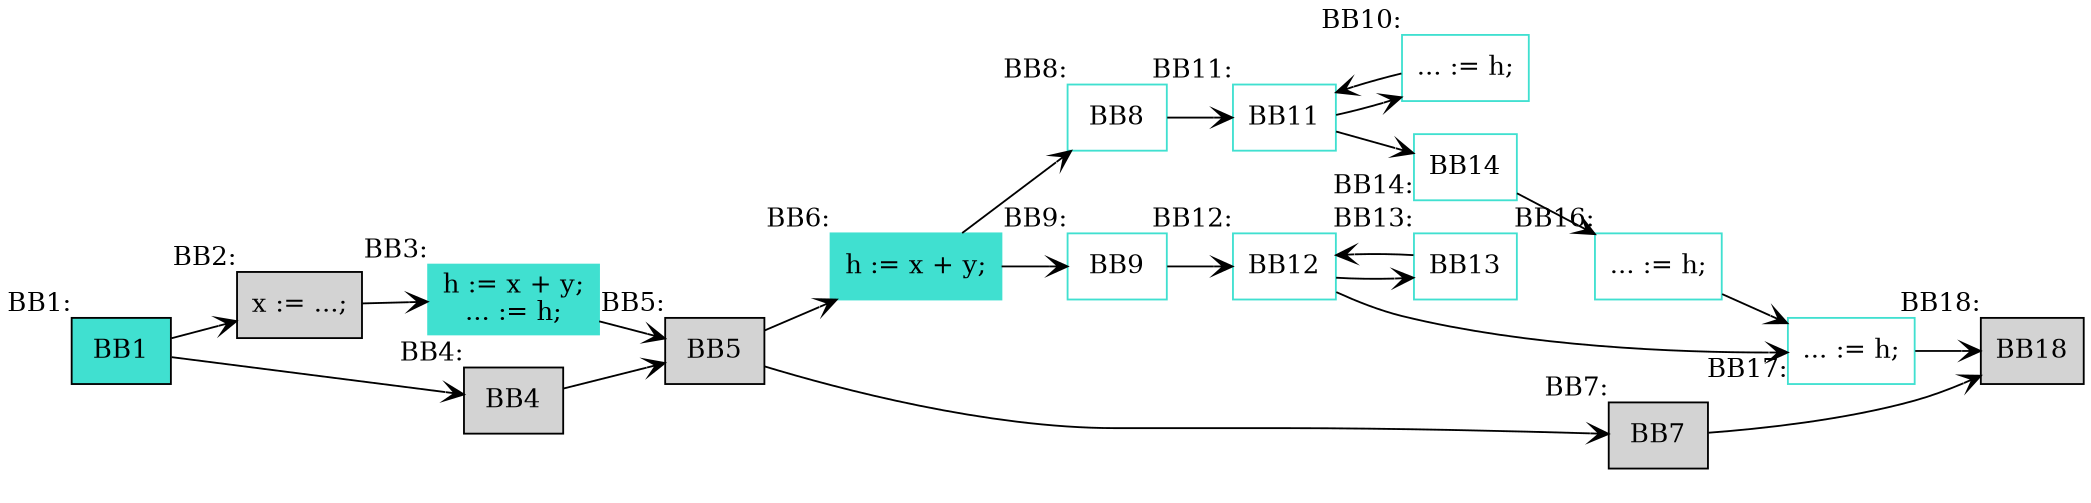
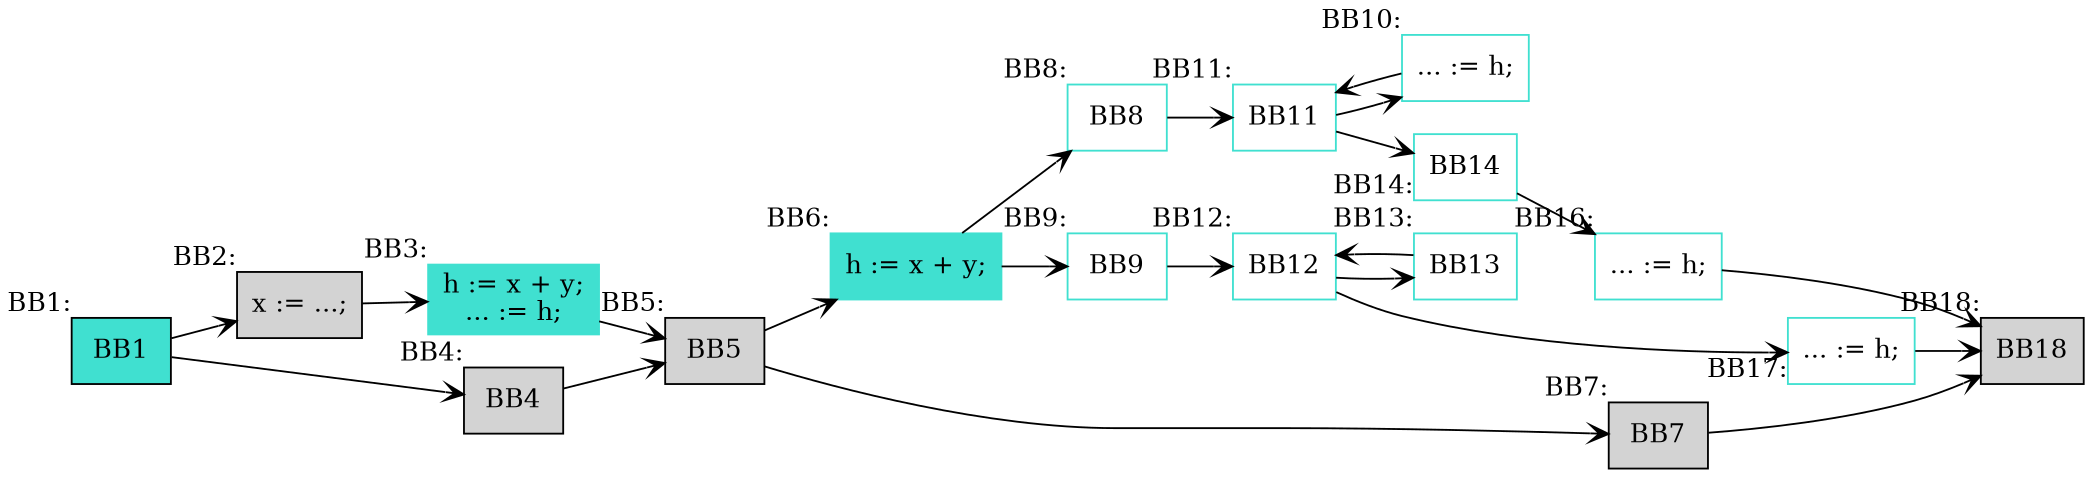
(1746, 305) -> (1845, 286)
